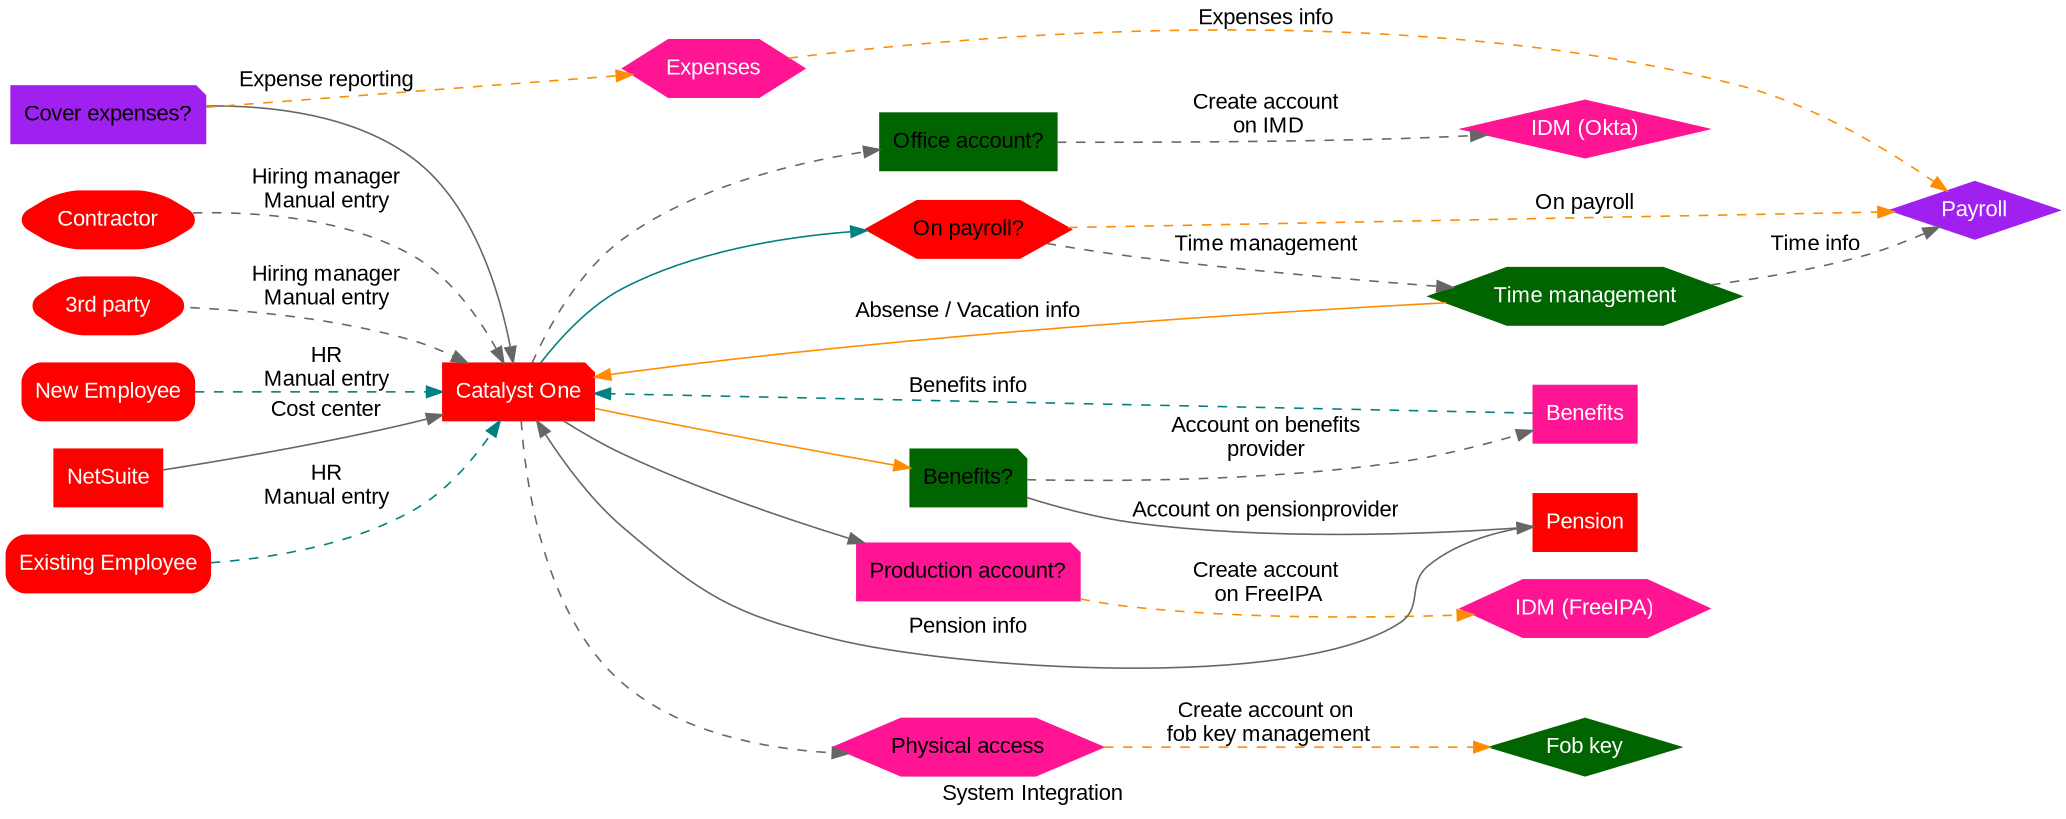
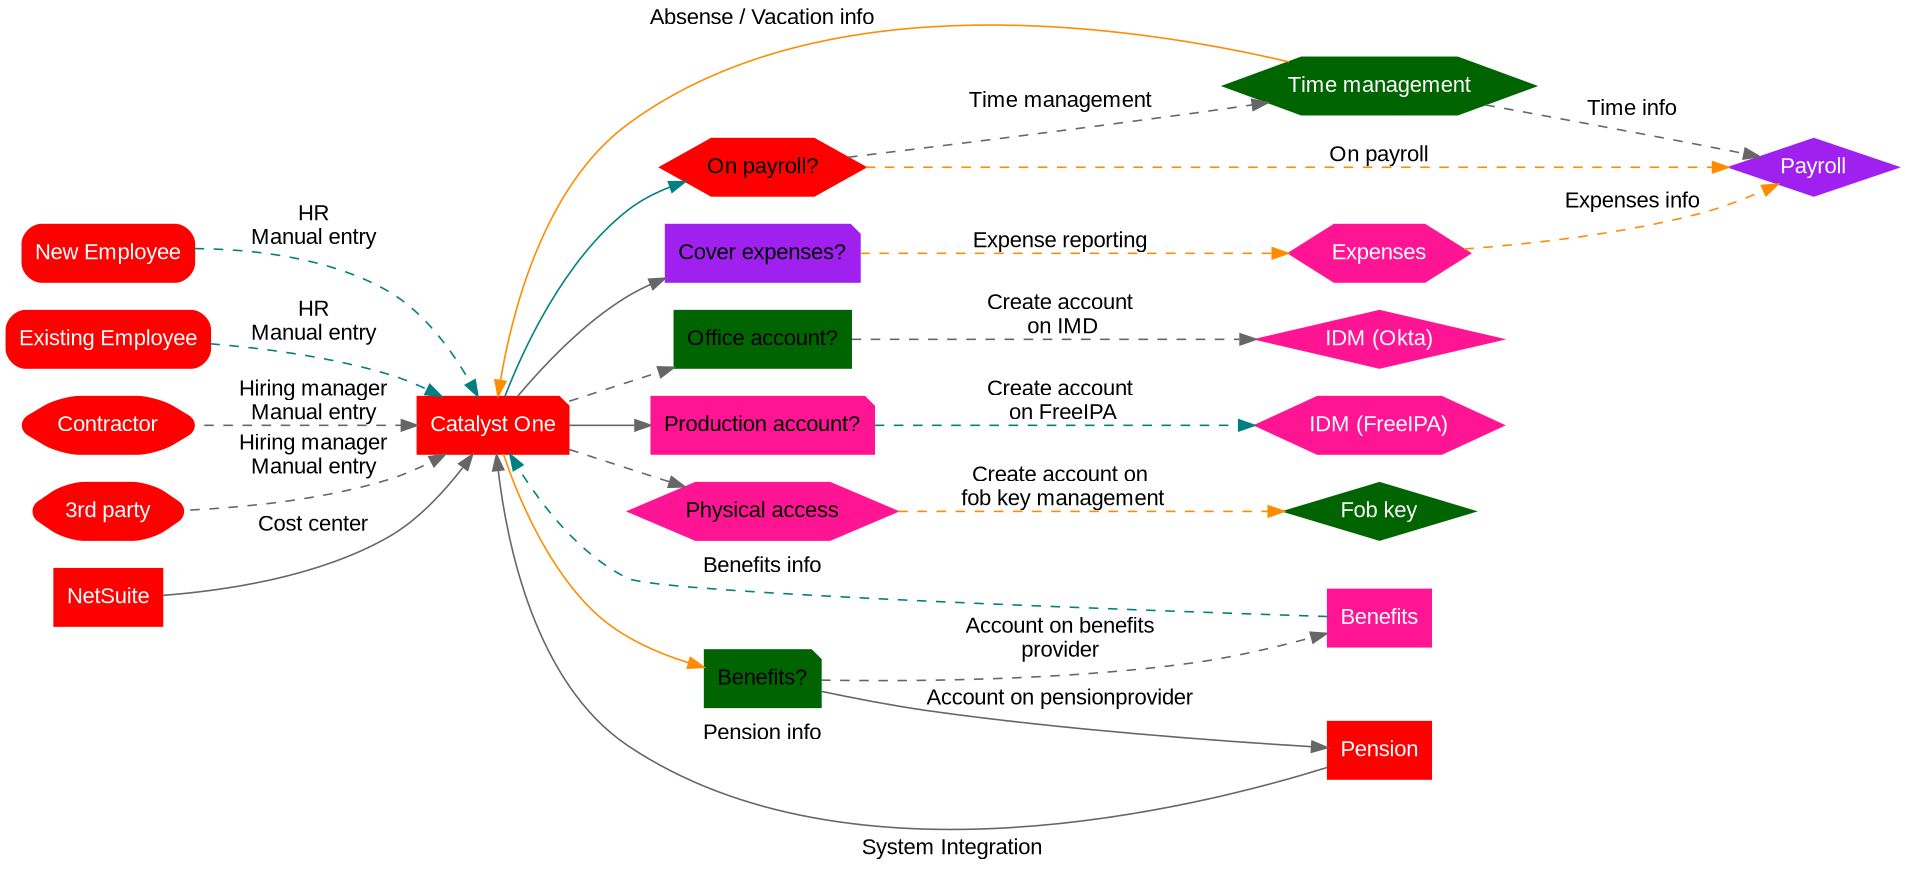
(413, 158) -> (578, 333)
(1268, 616) -> (1057, 425)
